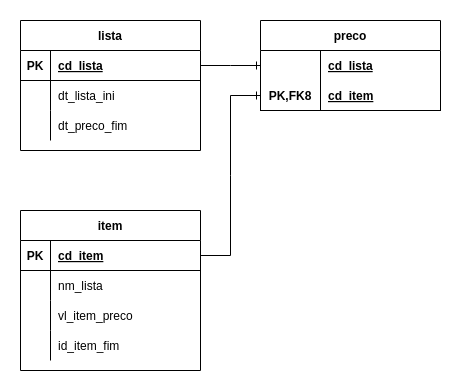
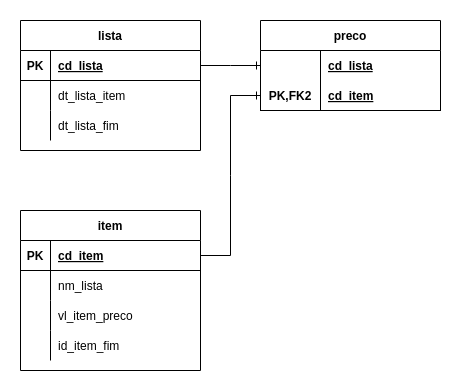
(92, 96) -> (97, 96)
(290, 96) -> (290, 96)
(97, 126) -> (94, 126)
